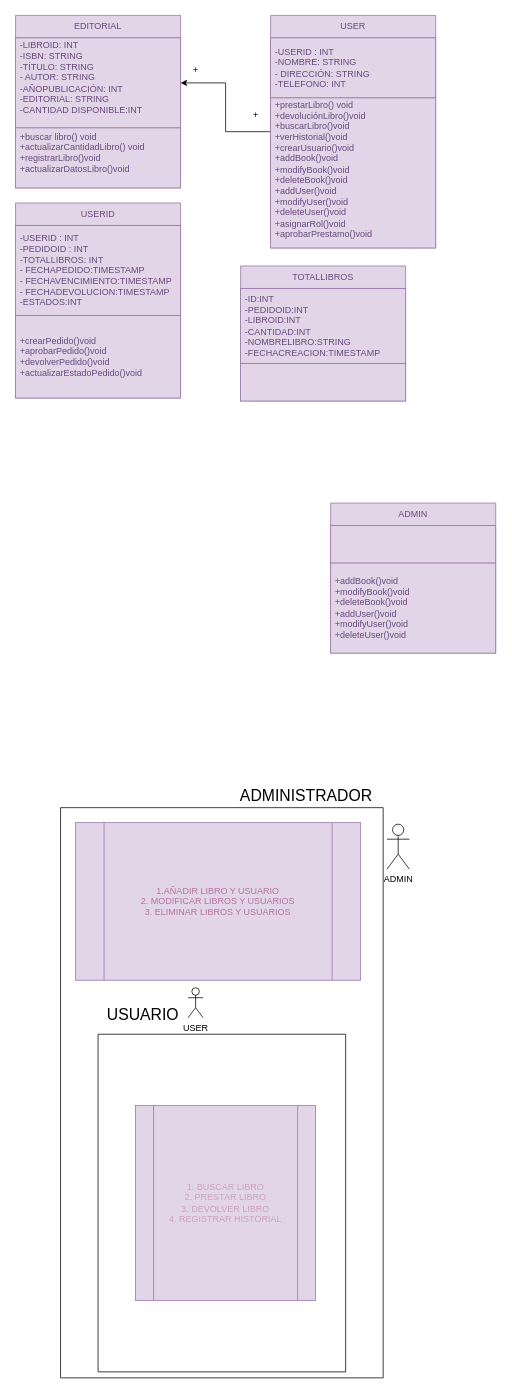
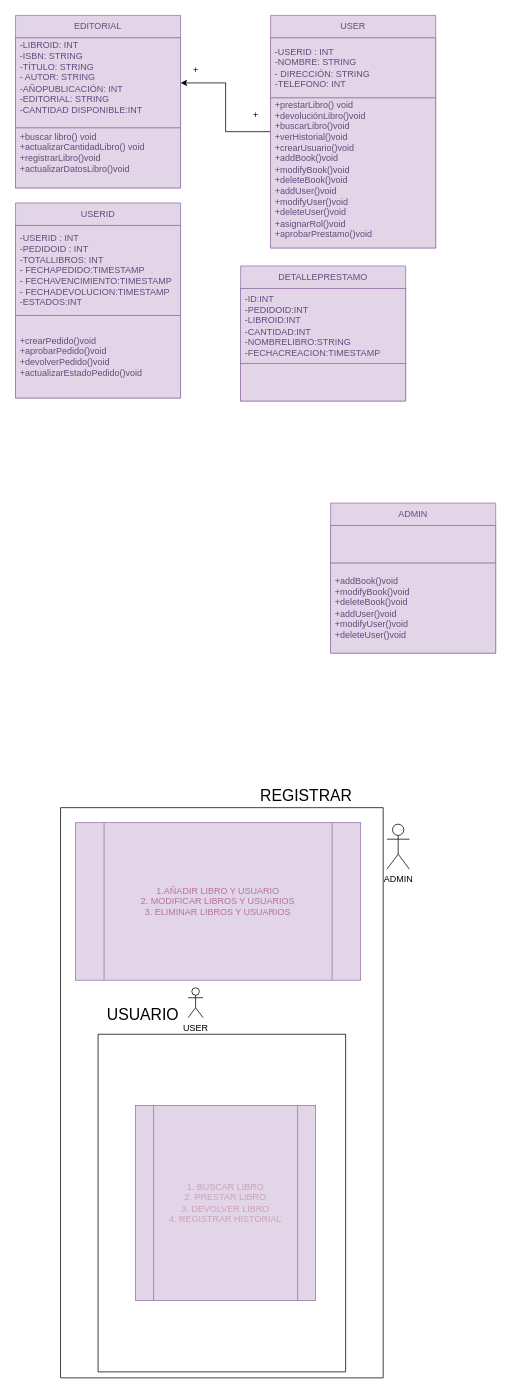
(323, 277) -> (323, 277)
(308, 795) -> (308, 795)
